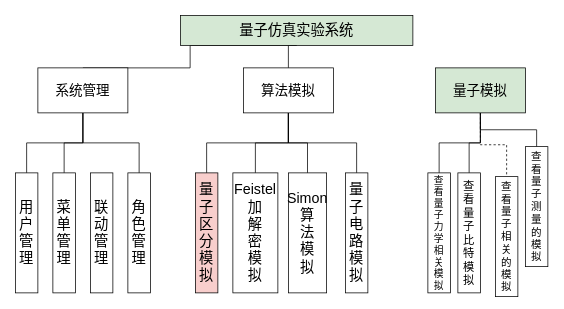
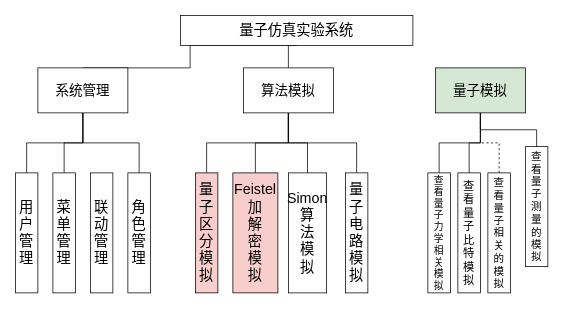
(297, 30) -> (297, 30)
(255, 233) -> (255, 233)
(507, 237) -> (499, 233)
